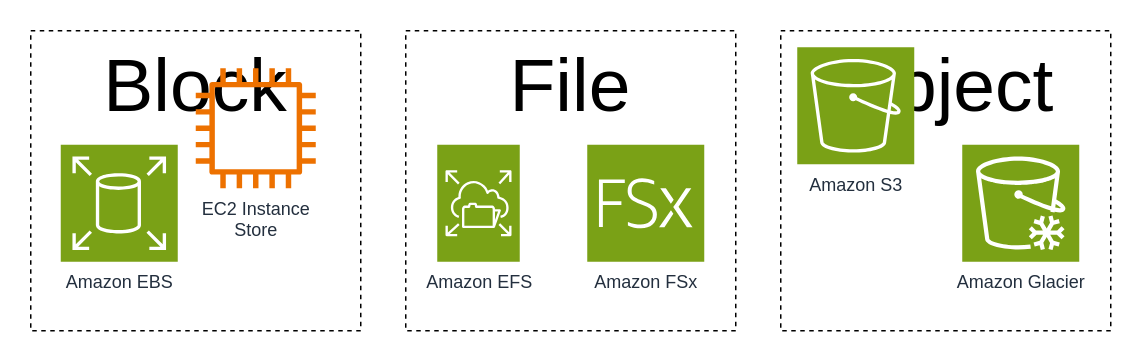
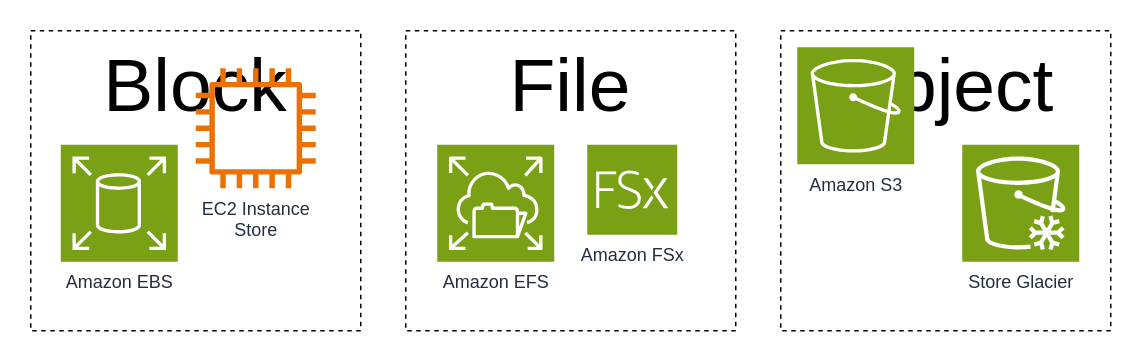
(479, 203) -> (496, 203)
(646, 203) -> (632, 190)
(1022, 283) -> (1022, 283)
